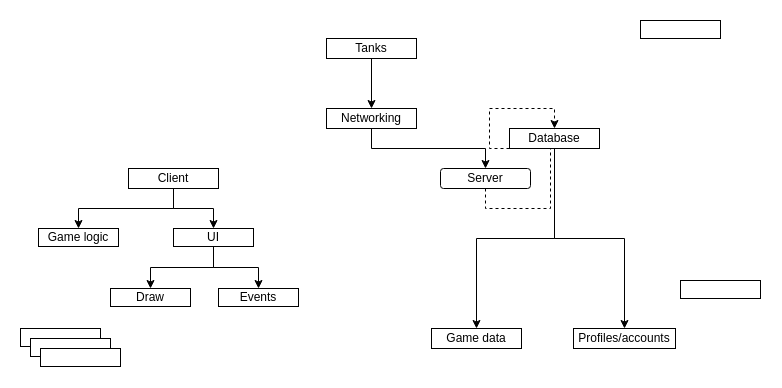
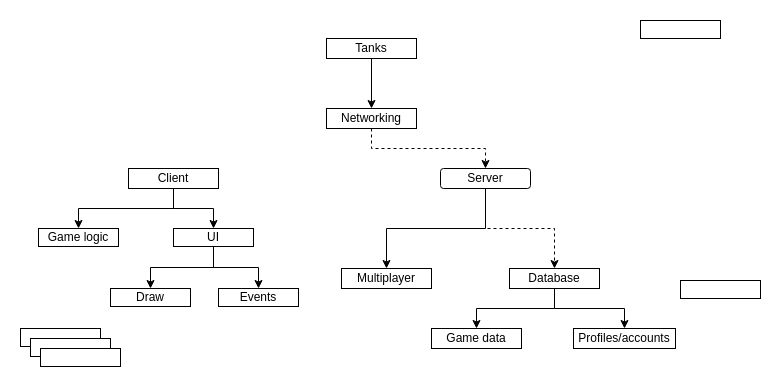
(555, 139) -> (555, 279)
(425, 149) -> (425, 149)
none -> (419, 229)
none -> (387, 279)
